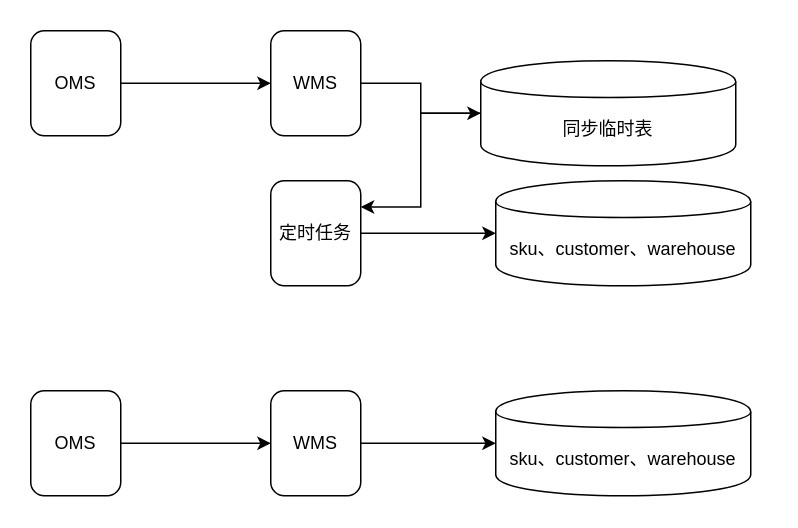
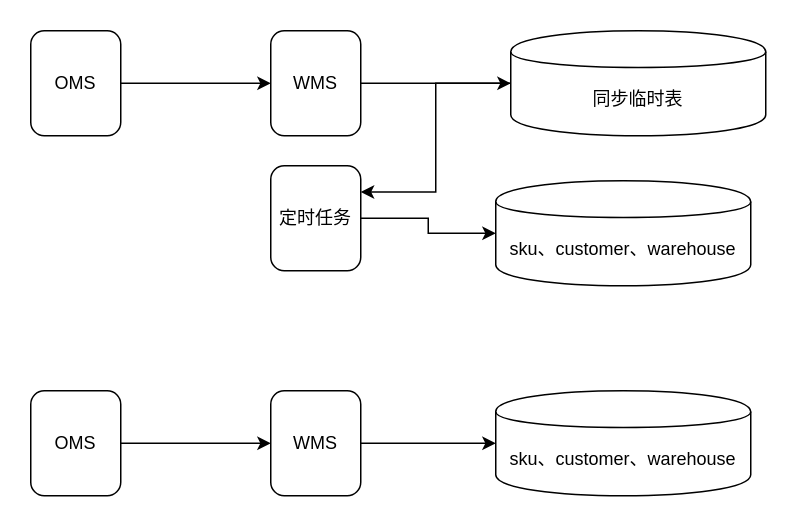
(608, 113) -> (638, 83)
(316, 233) -> (316, 218)
